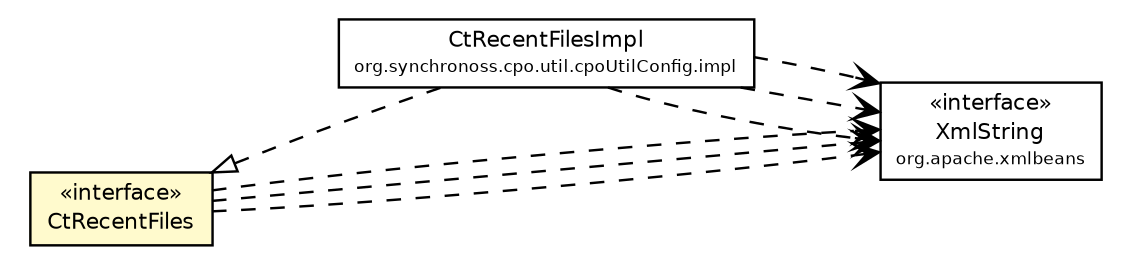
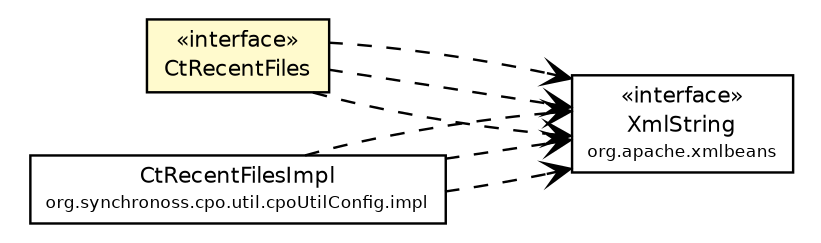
(337, 124) -> none
